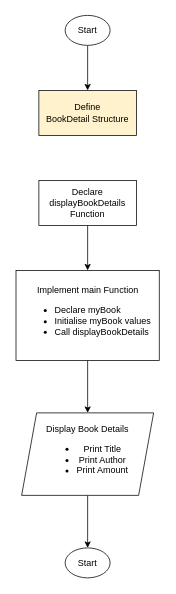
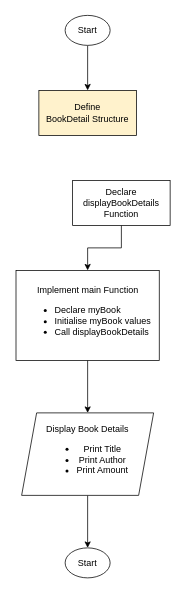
(87, 203) -> (121, 203)
